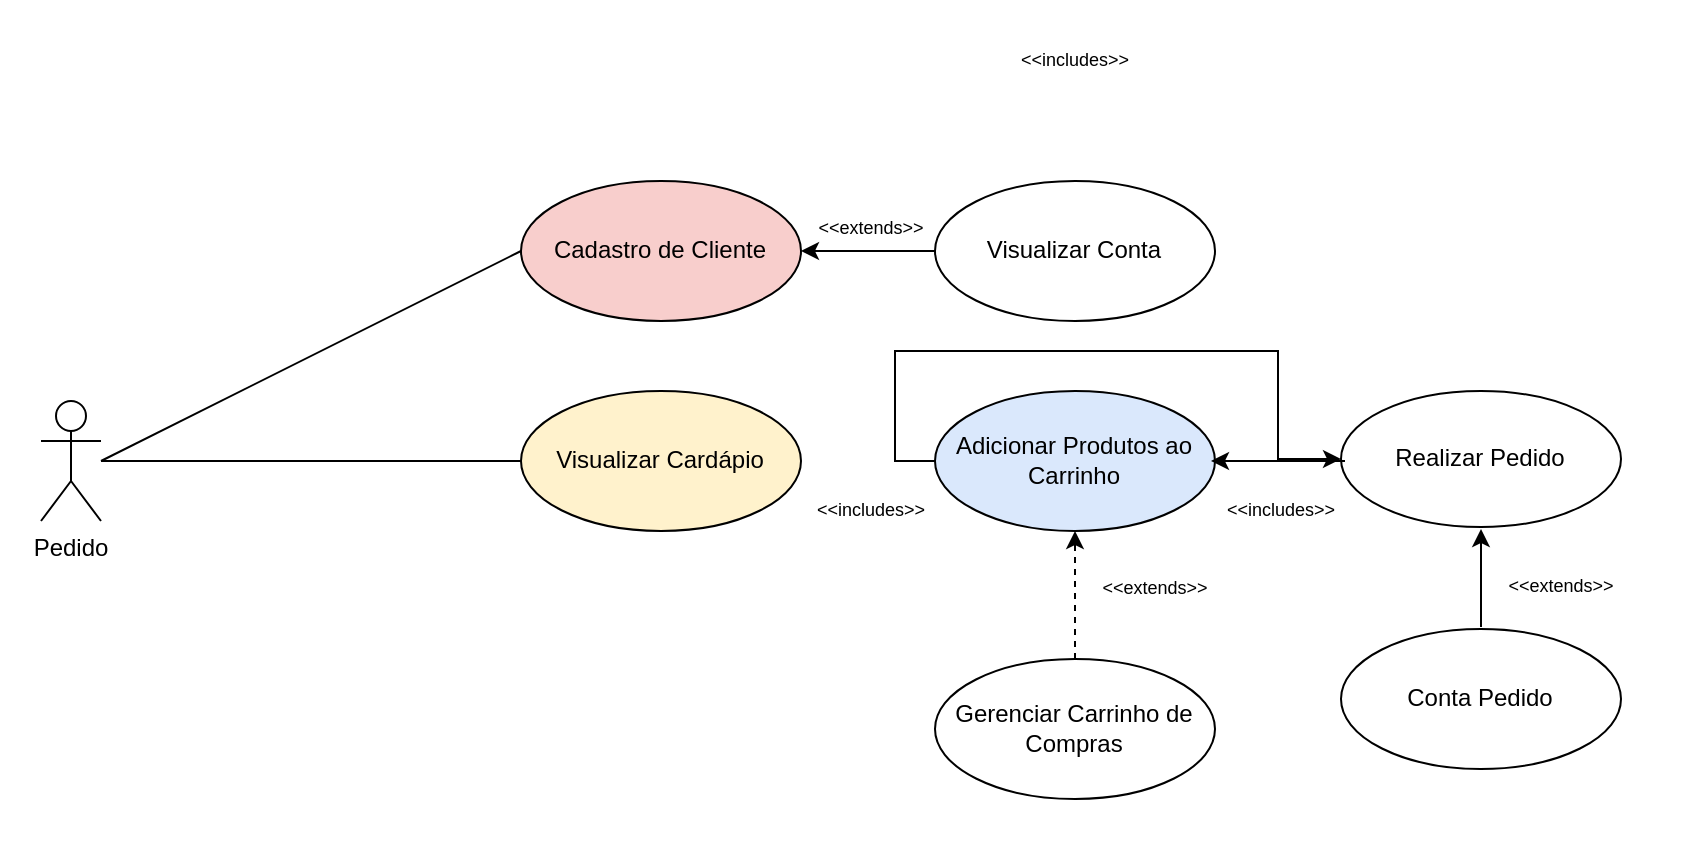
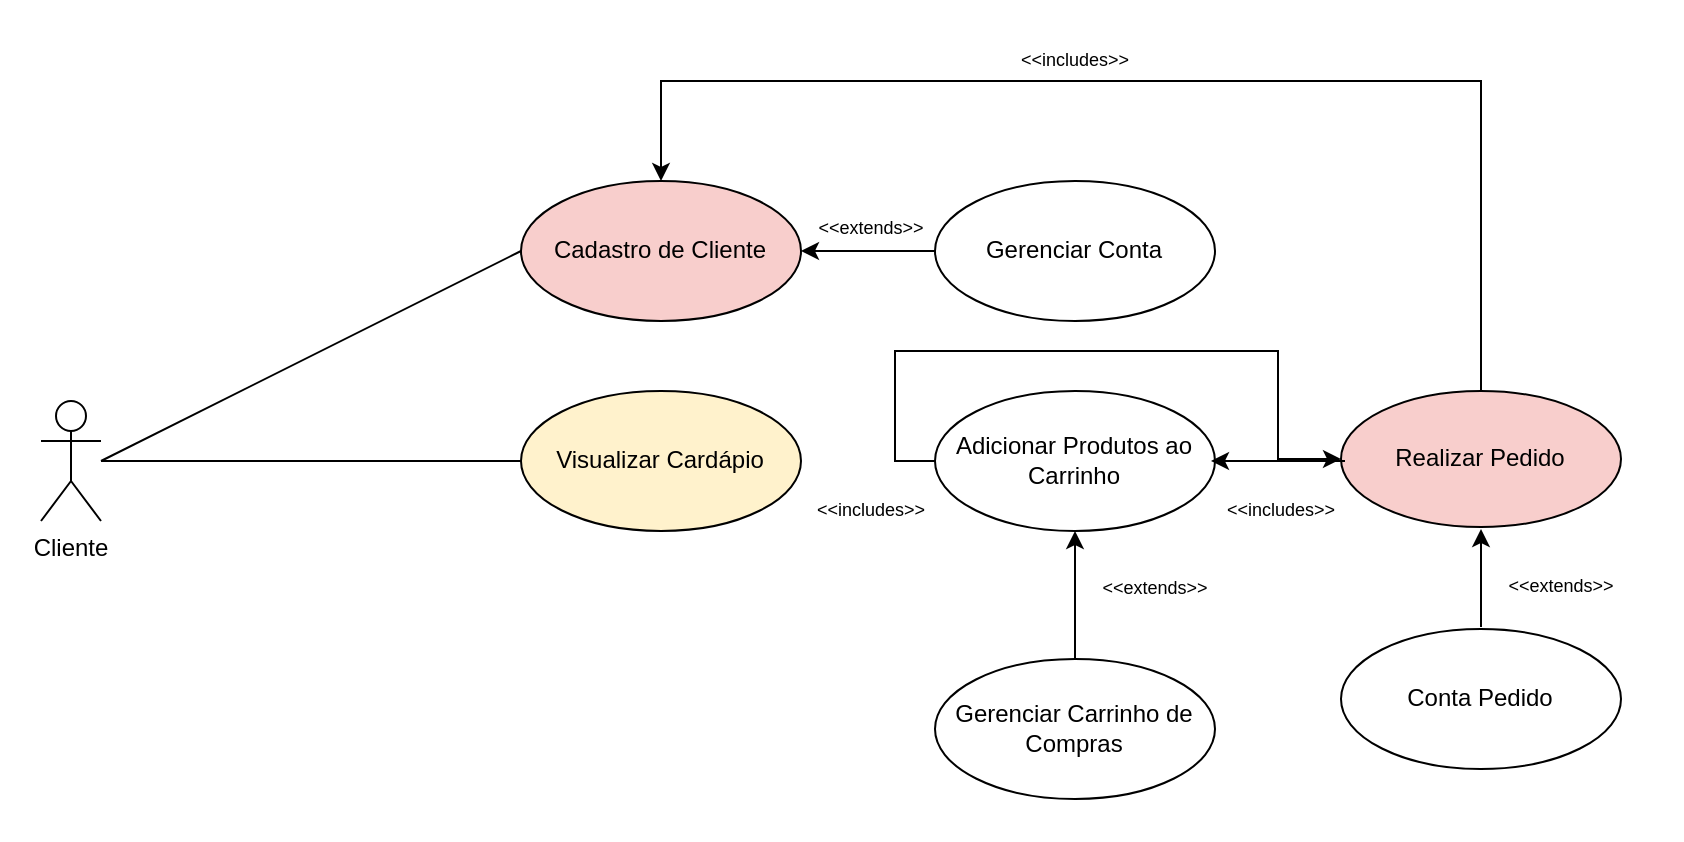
none -> (1183, 81)
(1075, 251) -> (1075, 251)
(1481, 459) -> (1481, 459)
(1075, 461) -> (1075, 461)
(72, 549) -> (72, 549)
(1075, 602) -> (1075, 602)
